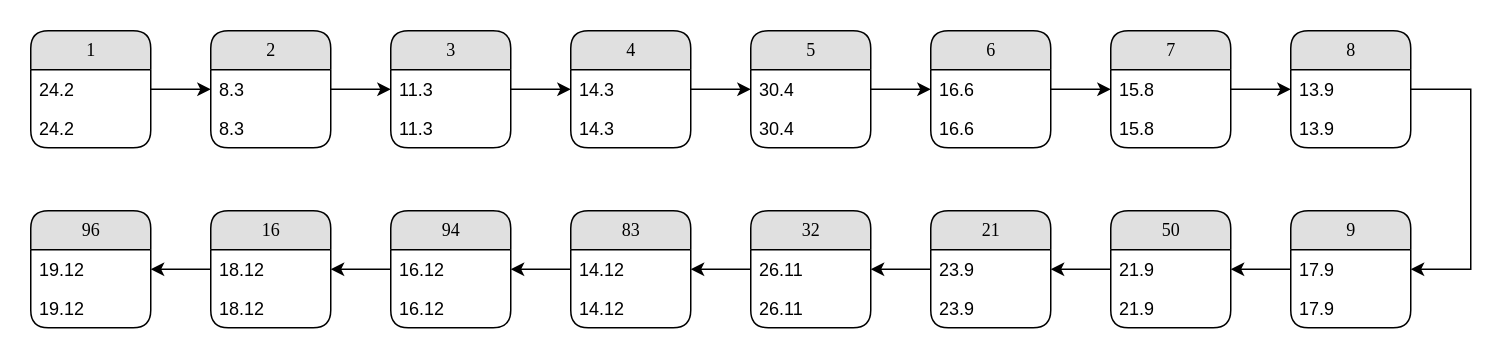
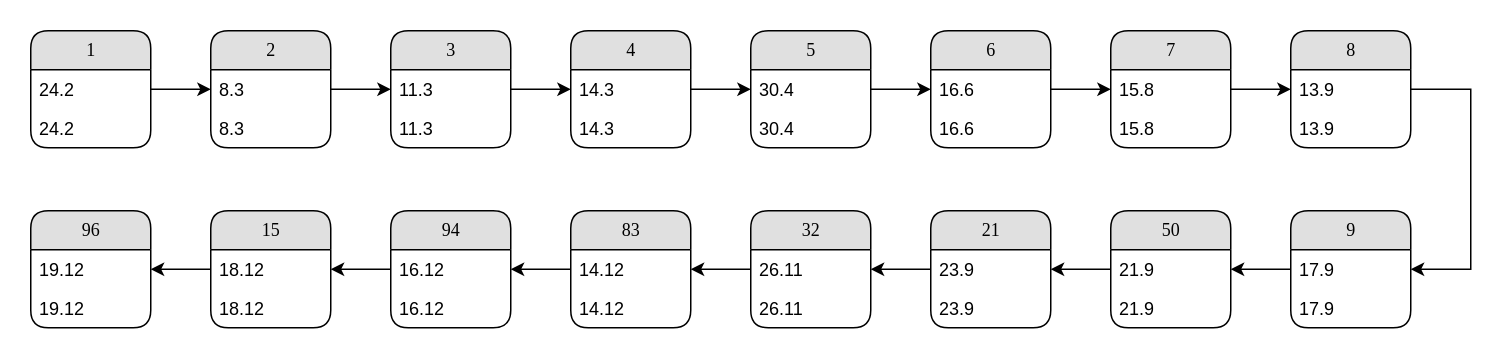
(272, 230) -> (272, 230)
